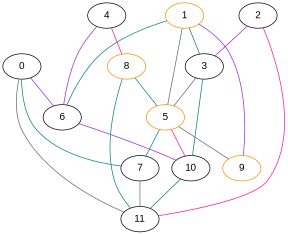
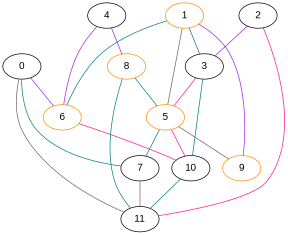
(115, 38) -> (115, 38)
(185, 92) -> (185, 92)
(62, 117) -> (62, 117)
(128, 141) -> (128, 141)
